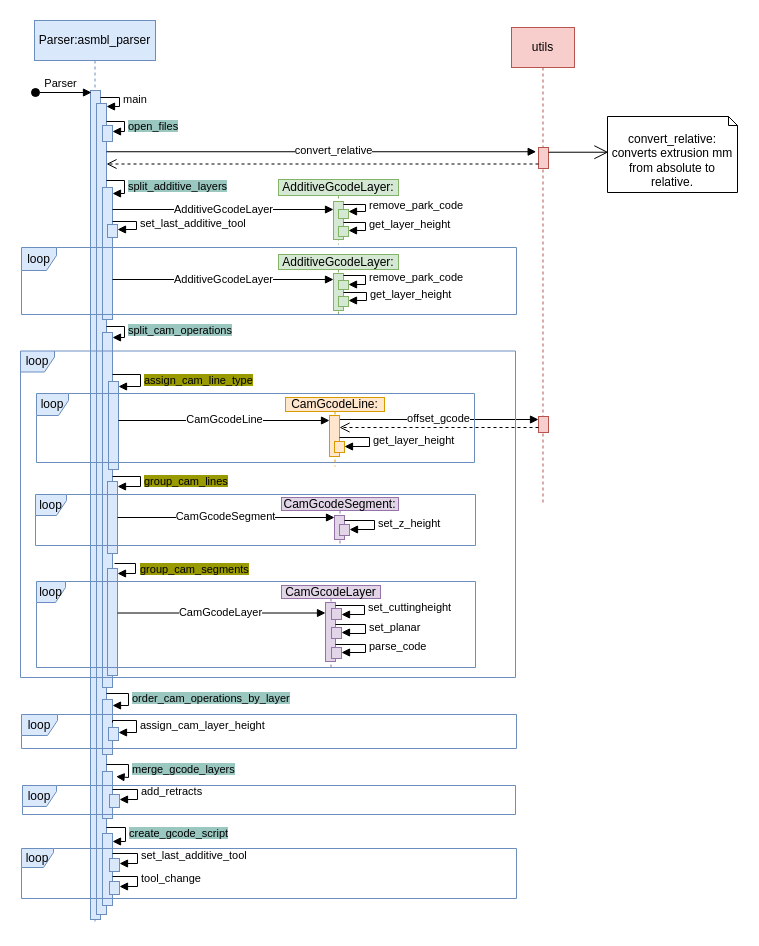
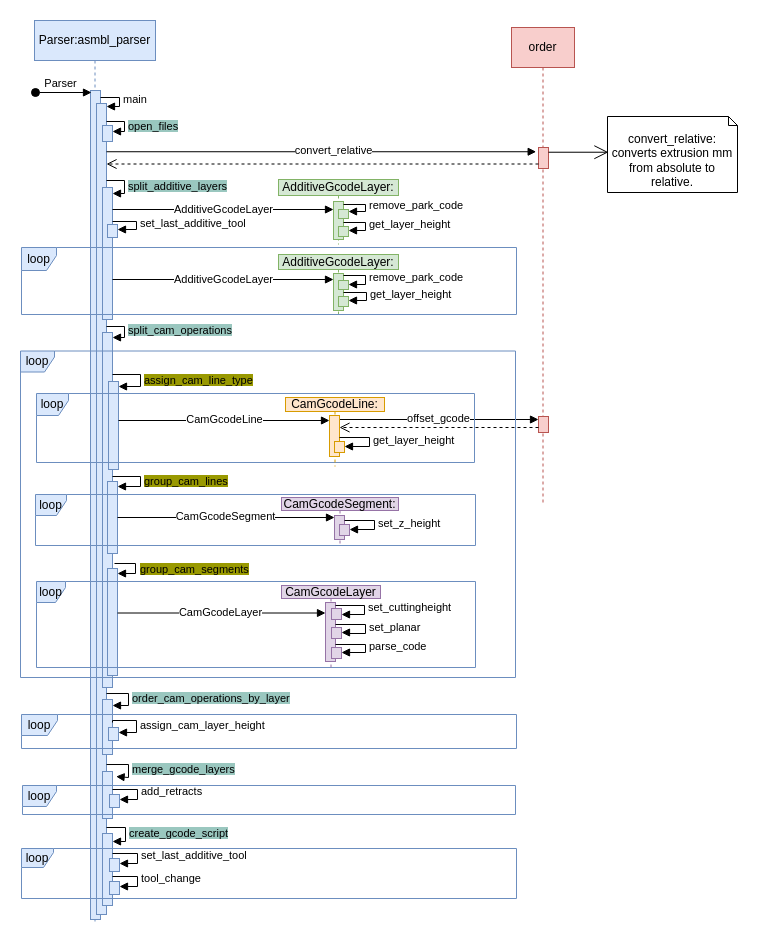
(543, 48) -> (543, 48)
